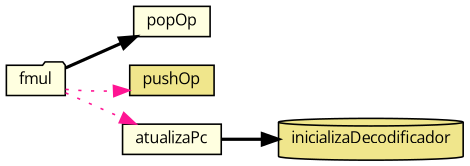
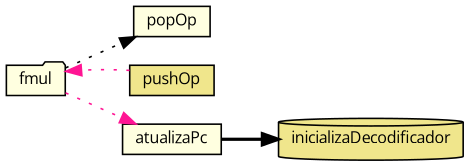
(93, 56) -> (93, 56)
(89, 91) -> (106, 70)
